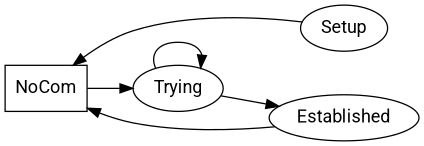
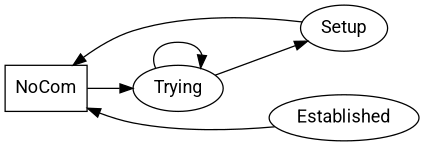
(244, 100) -> (255, 60)
